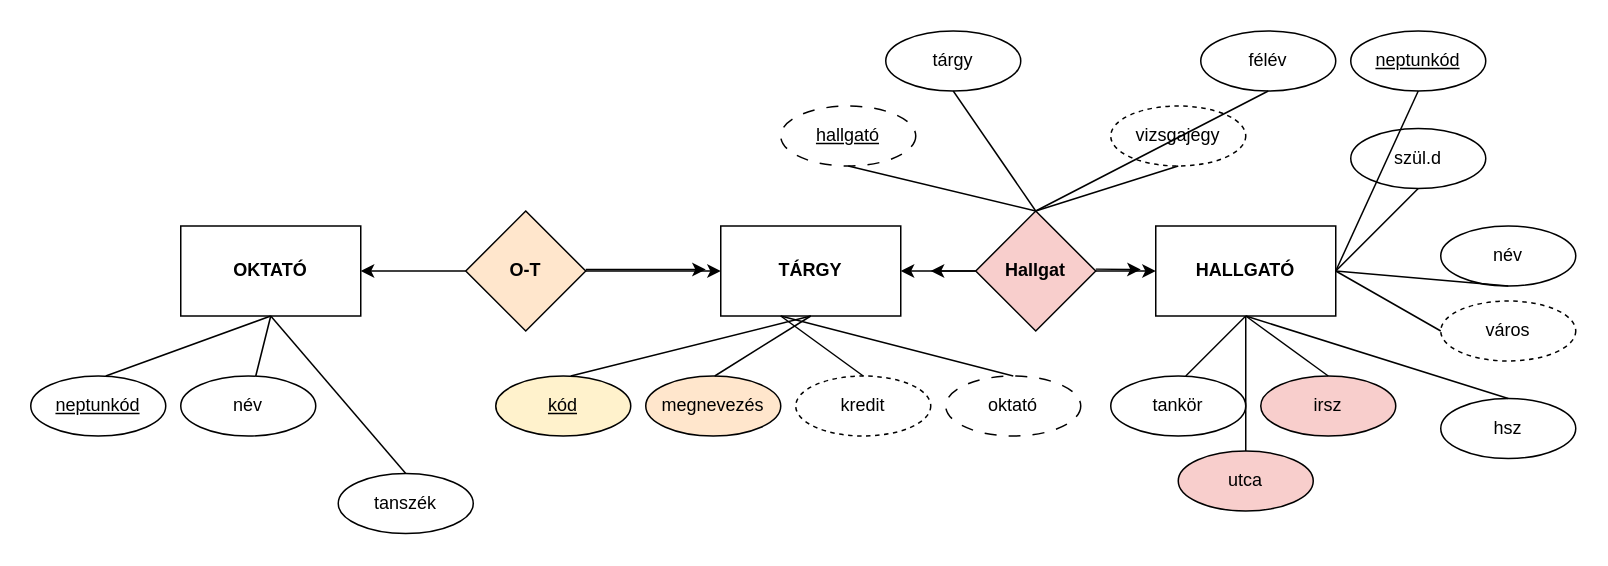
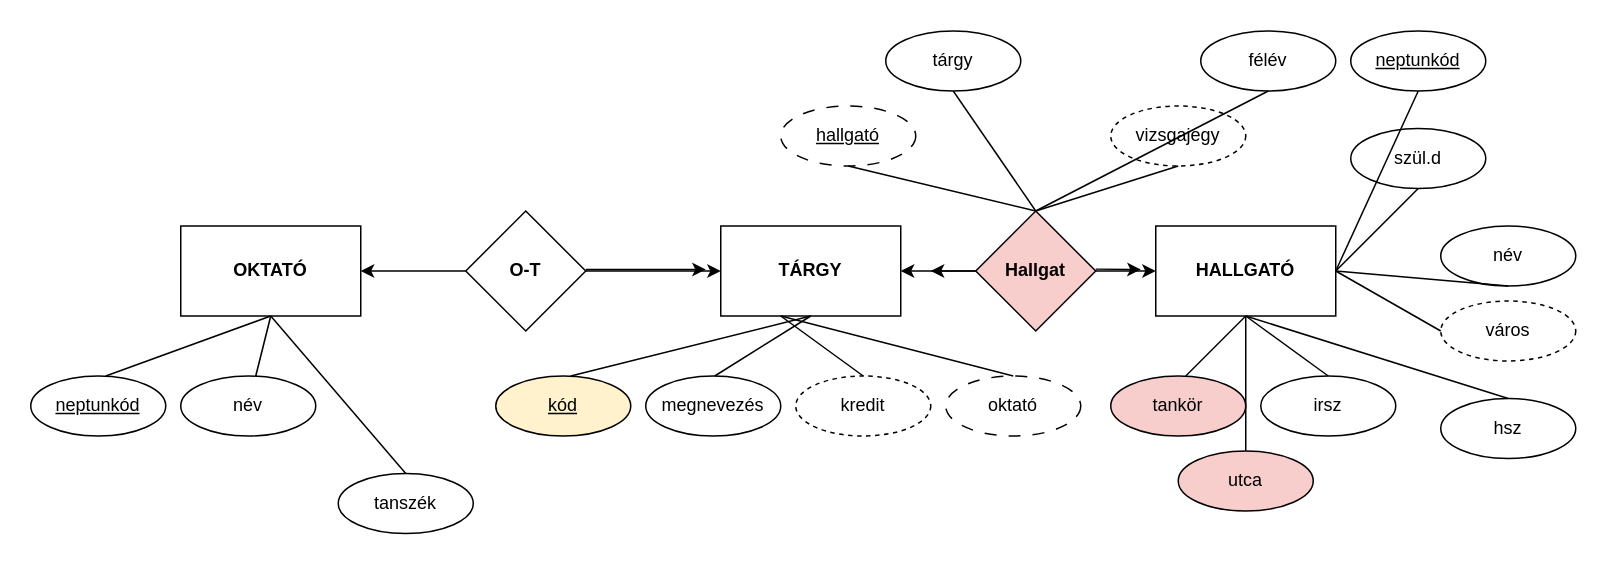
(526, 271) -> (526, 271)
(713, 406) -> (713, 406)
(1178, 406) -> (1178, 406)
(1328, 406) -> (1328, 406)
